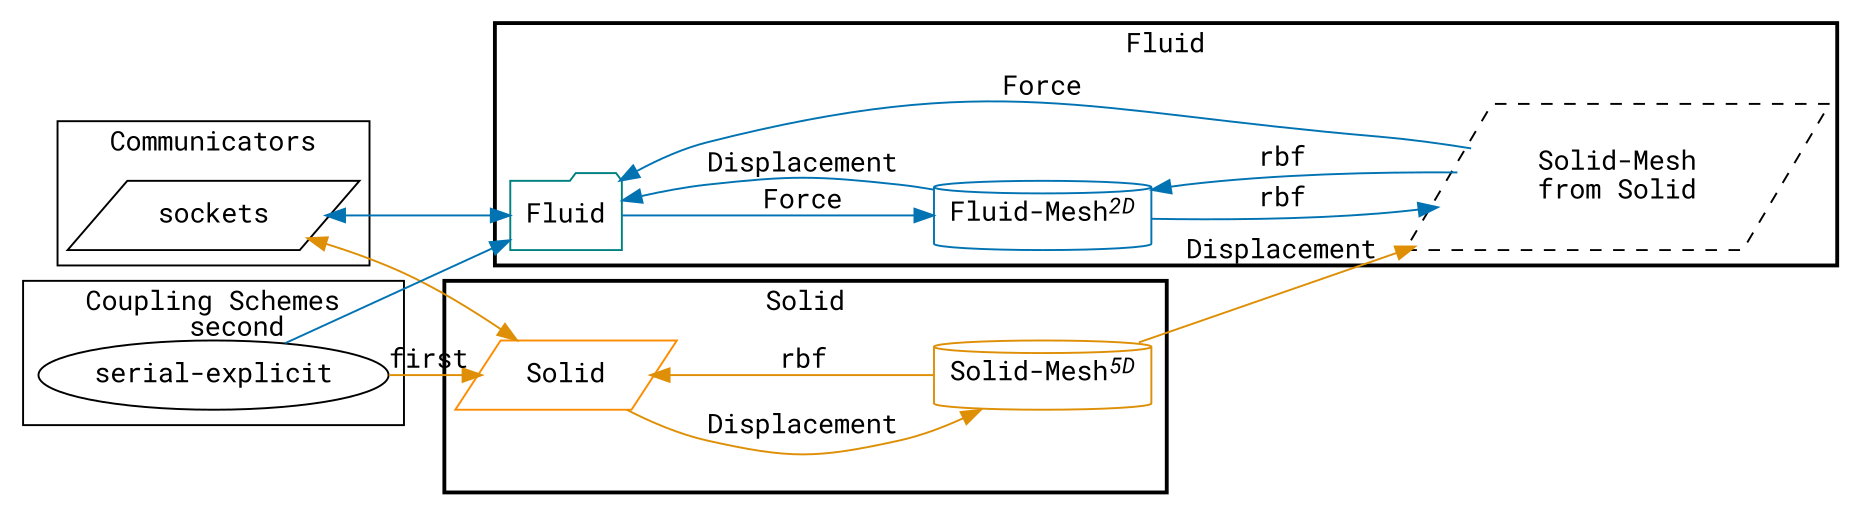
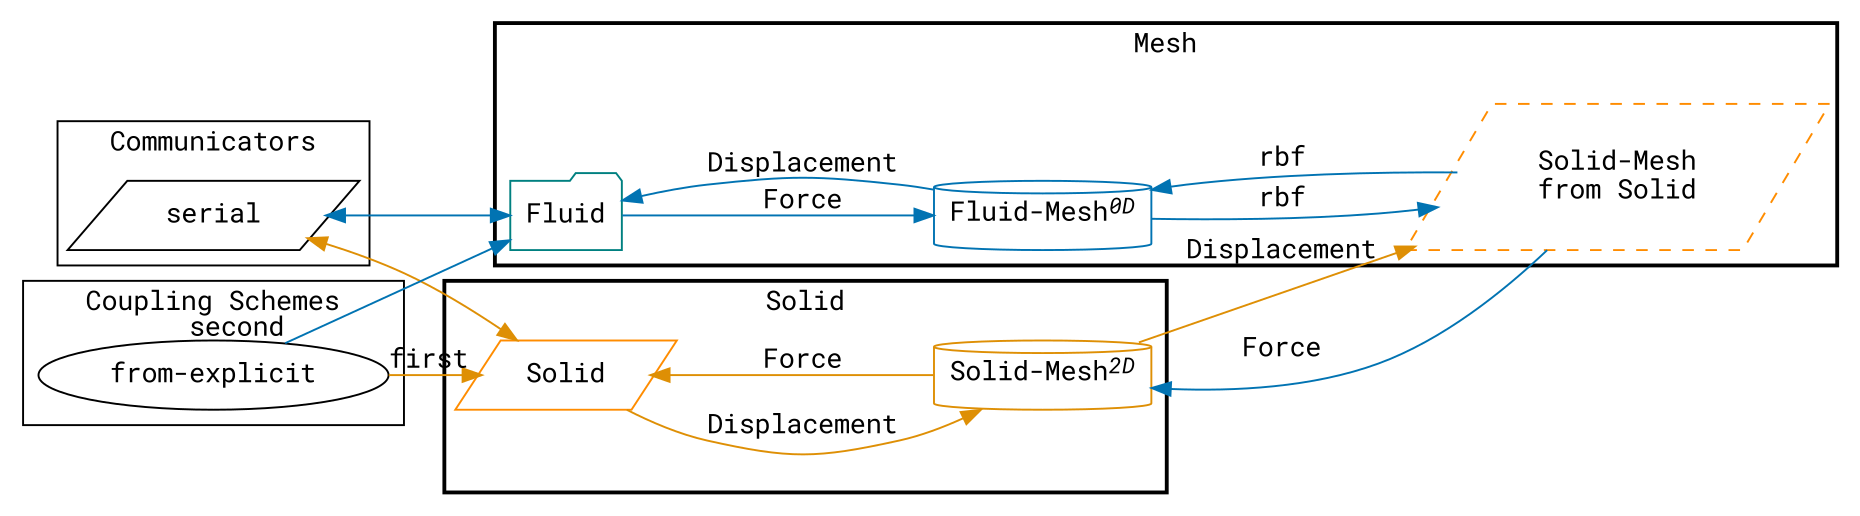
(1166, 45) -> (1166, 45)
(1051, 103) -> (1376, 364)
(1617, 177) -> (1617, 177)
(1123, 213) -> (1123, 213)
(214, 215) -> (214, 215)
(803, 361) -> (803, 361)
(1123, 372) -> (1123, 372)
(214, 375) -> (214, 375)
